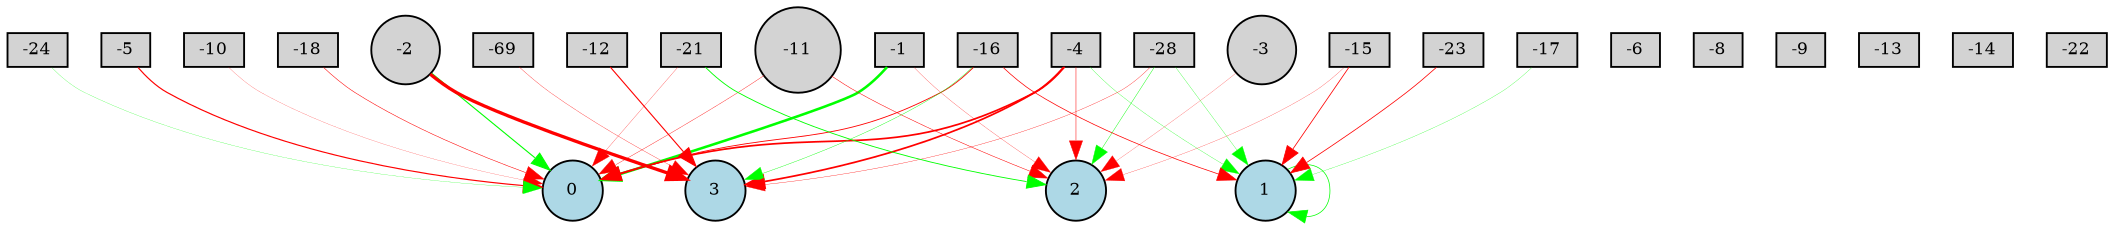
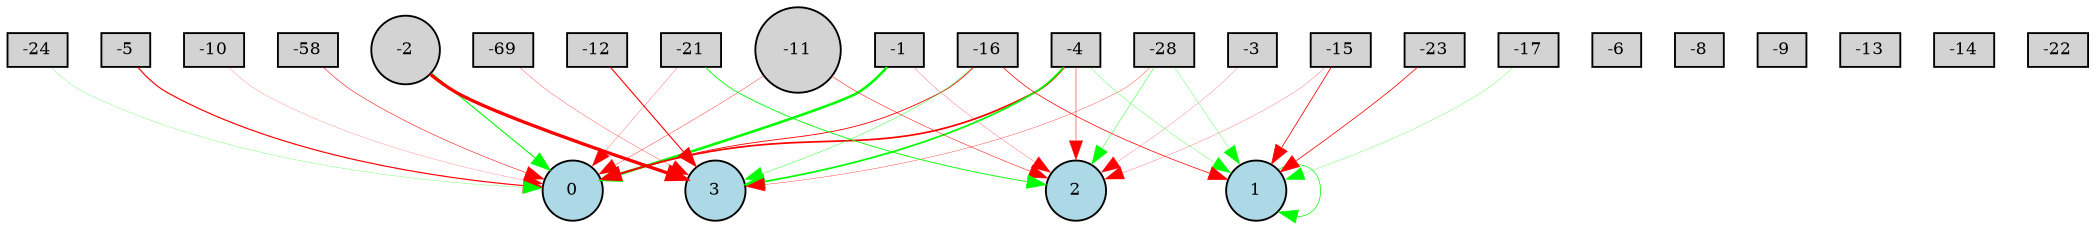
(308, 50) -> (308, 50)
(1262, 50) -> (1252, 50)
(922, 142) -> (922, 142)
